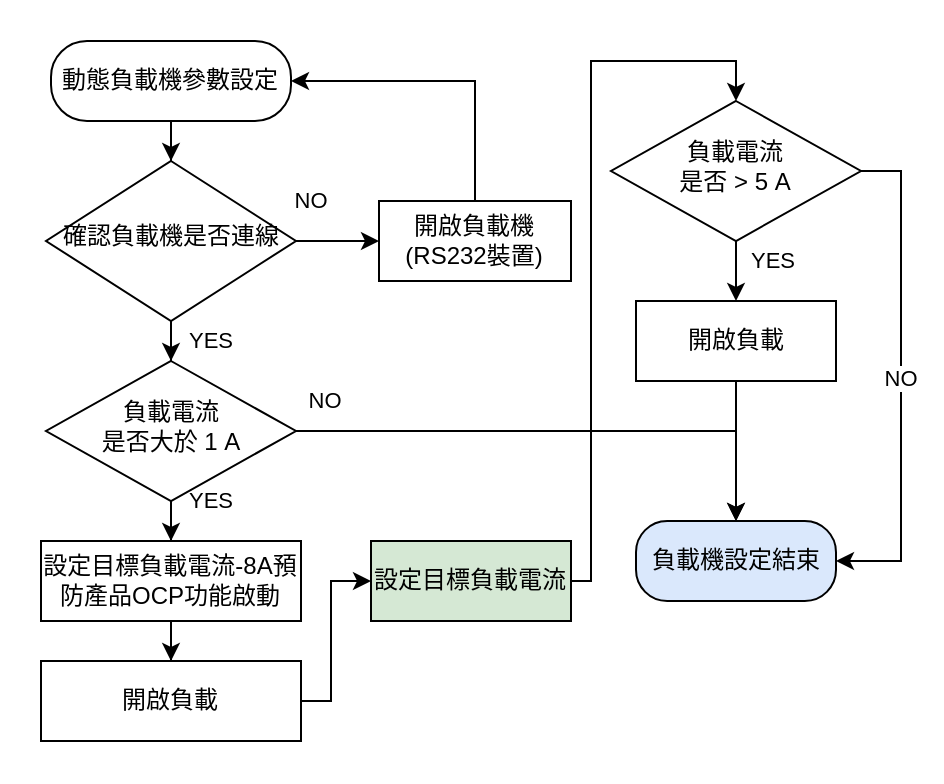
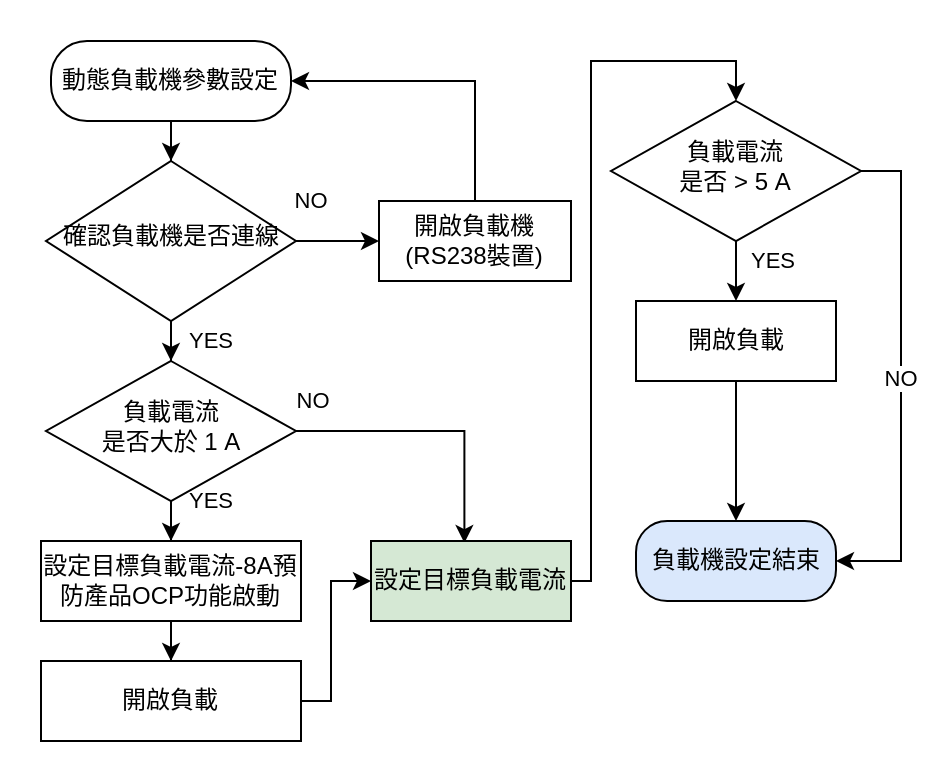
(475, 241) -> (475, 241)
(597, 431) -> (464, 479)
